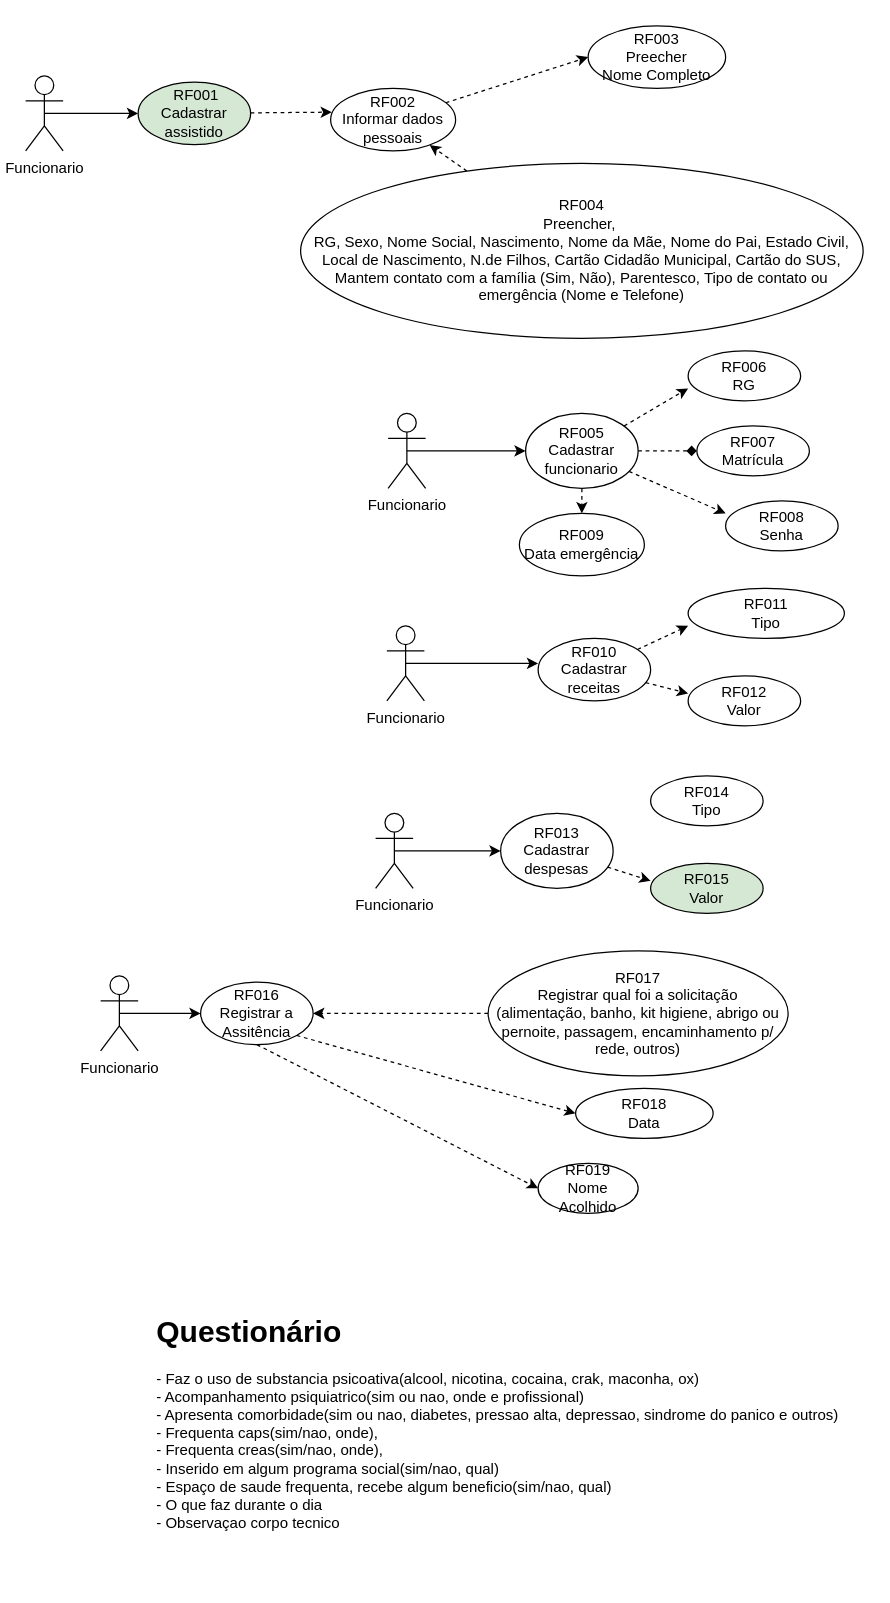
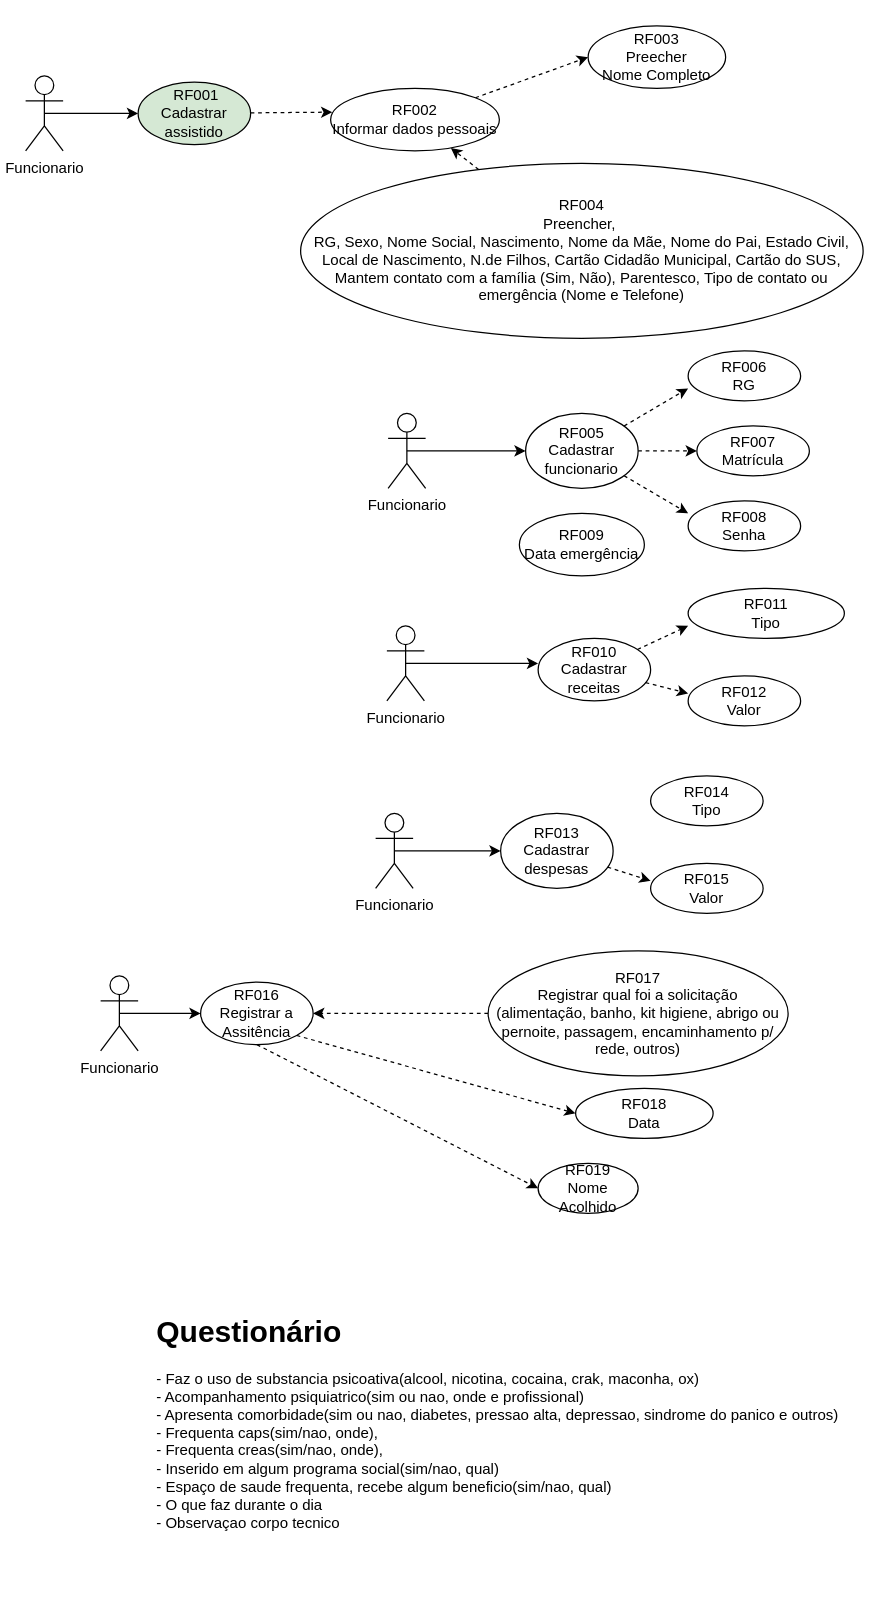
(393, 119) -> (415, 119)
(686, 451) -> (687, 451)
(582, 496) -> none
(782, 526) -> (744, 526)
(707, 888) -> (707, 888)
